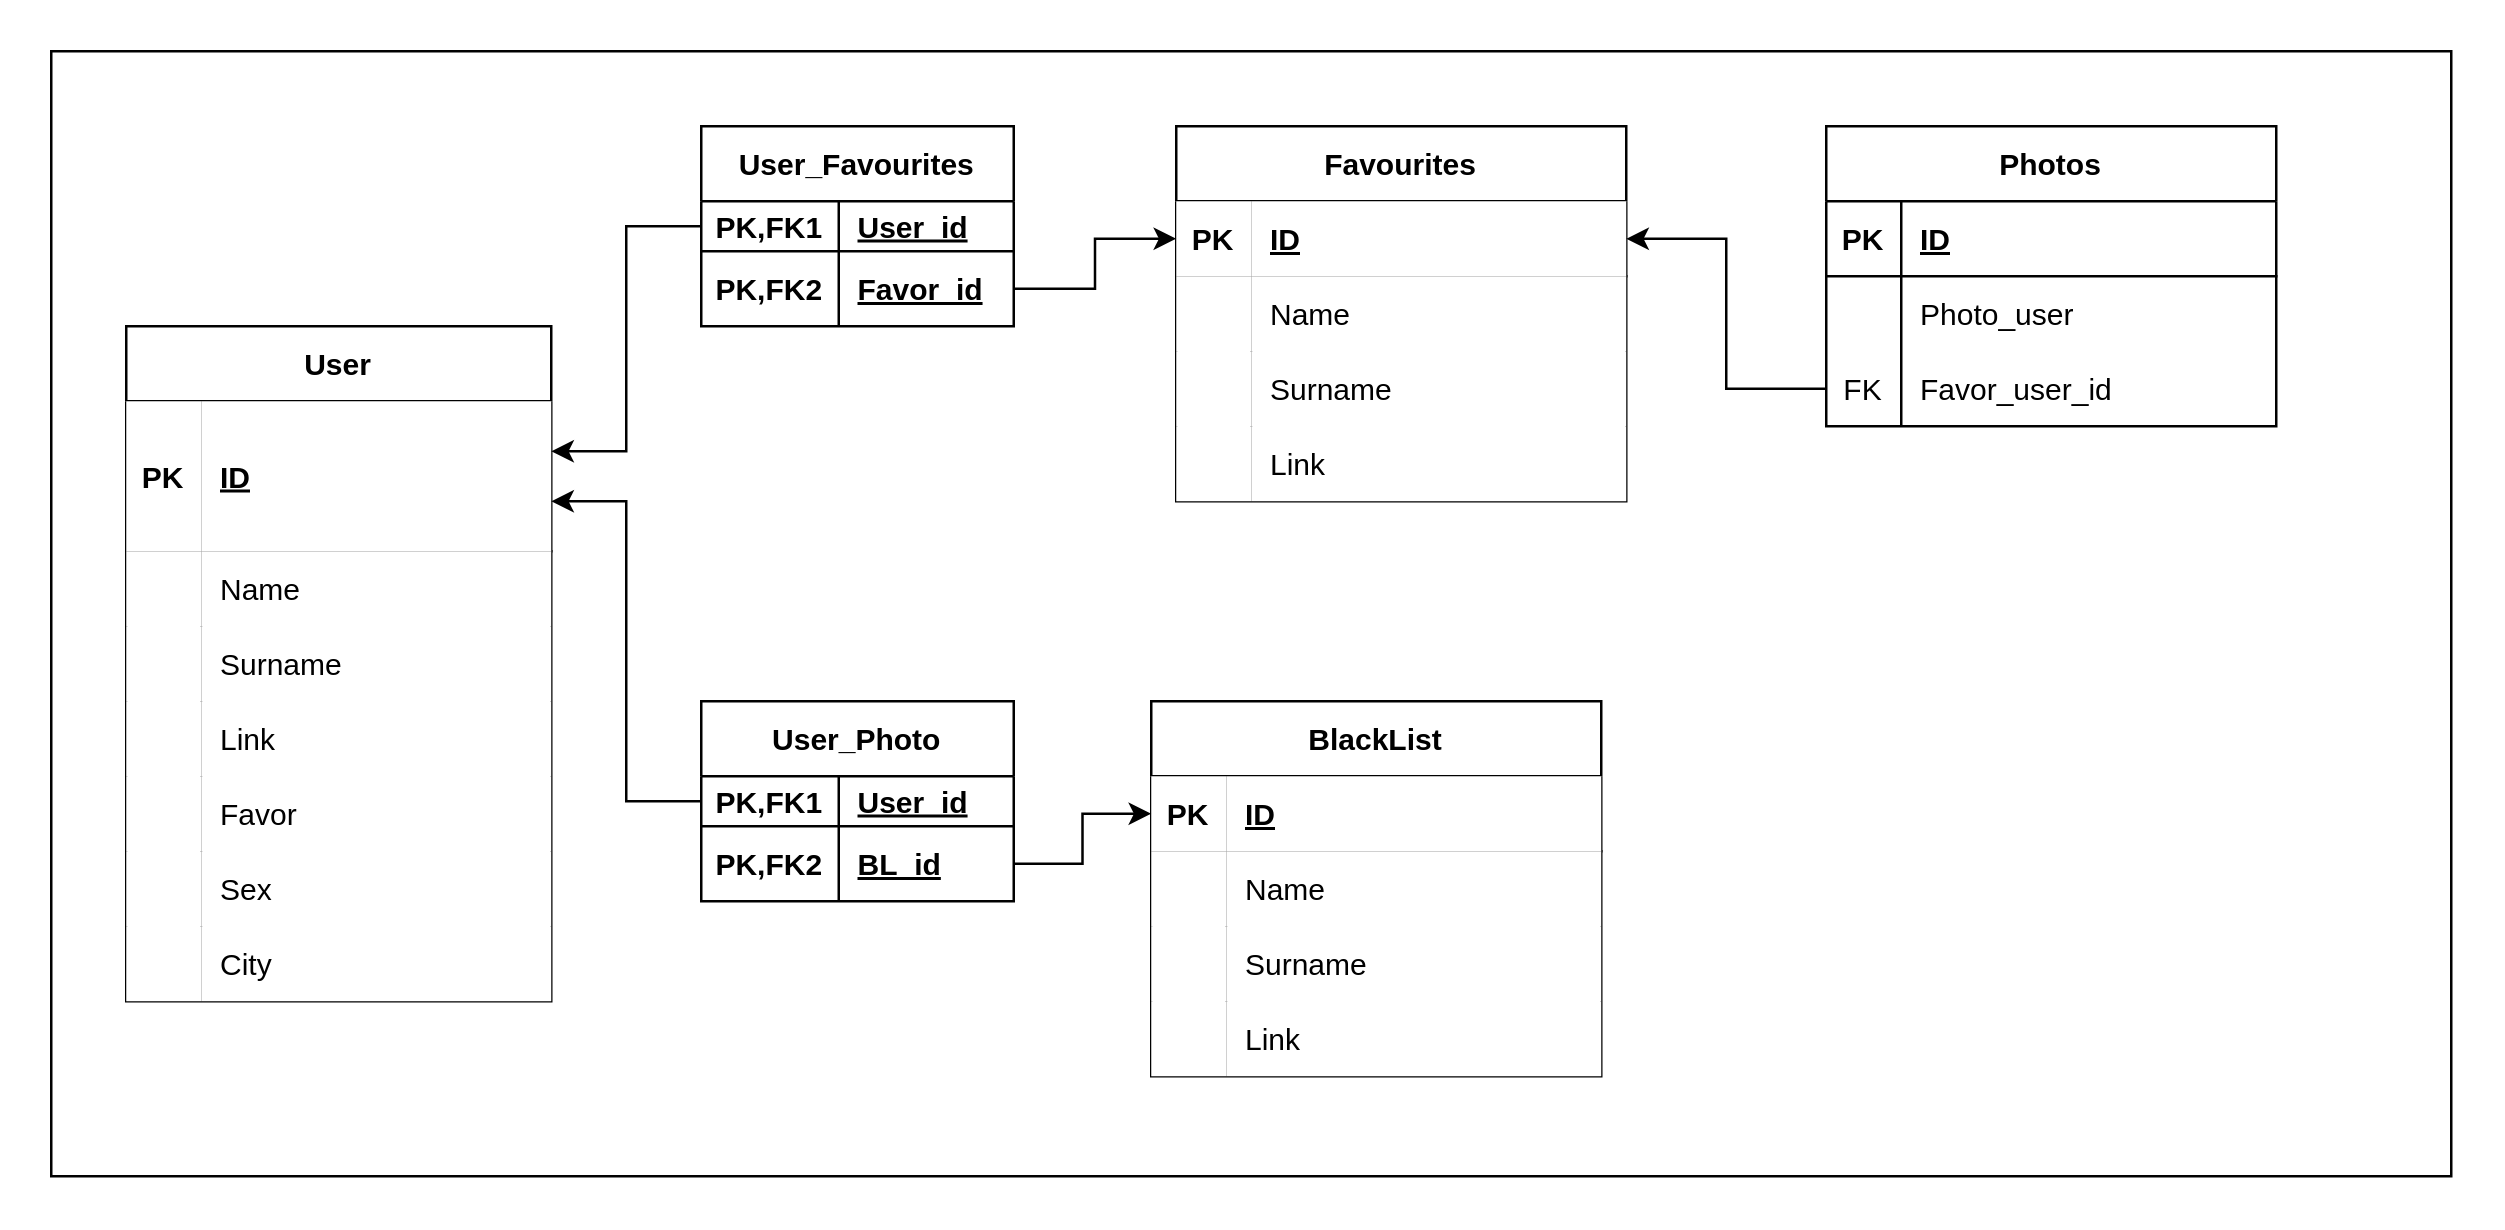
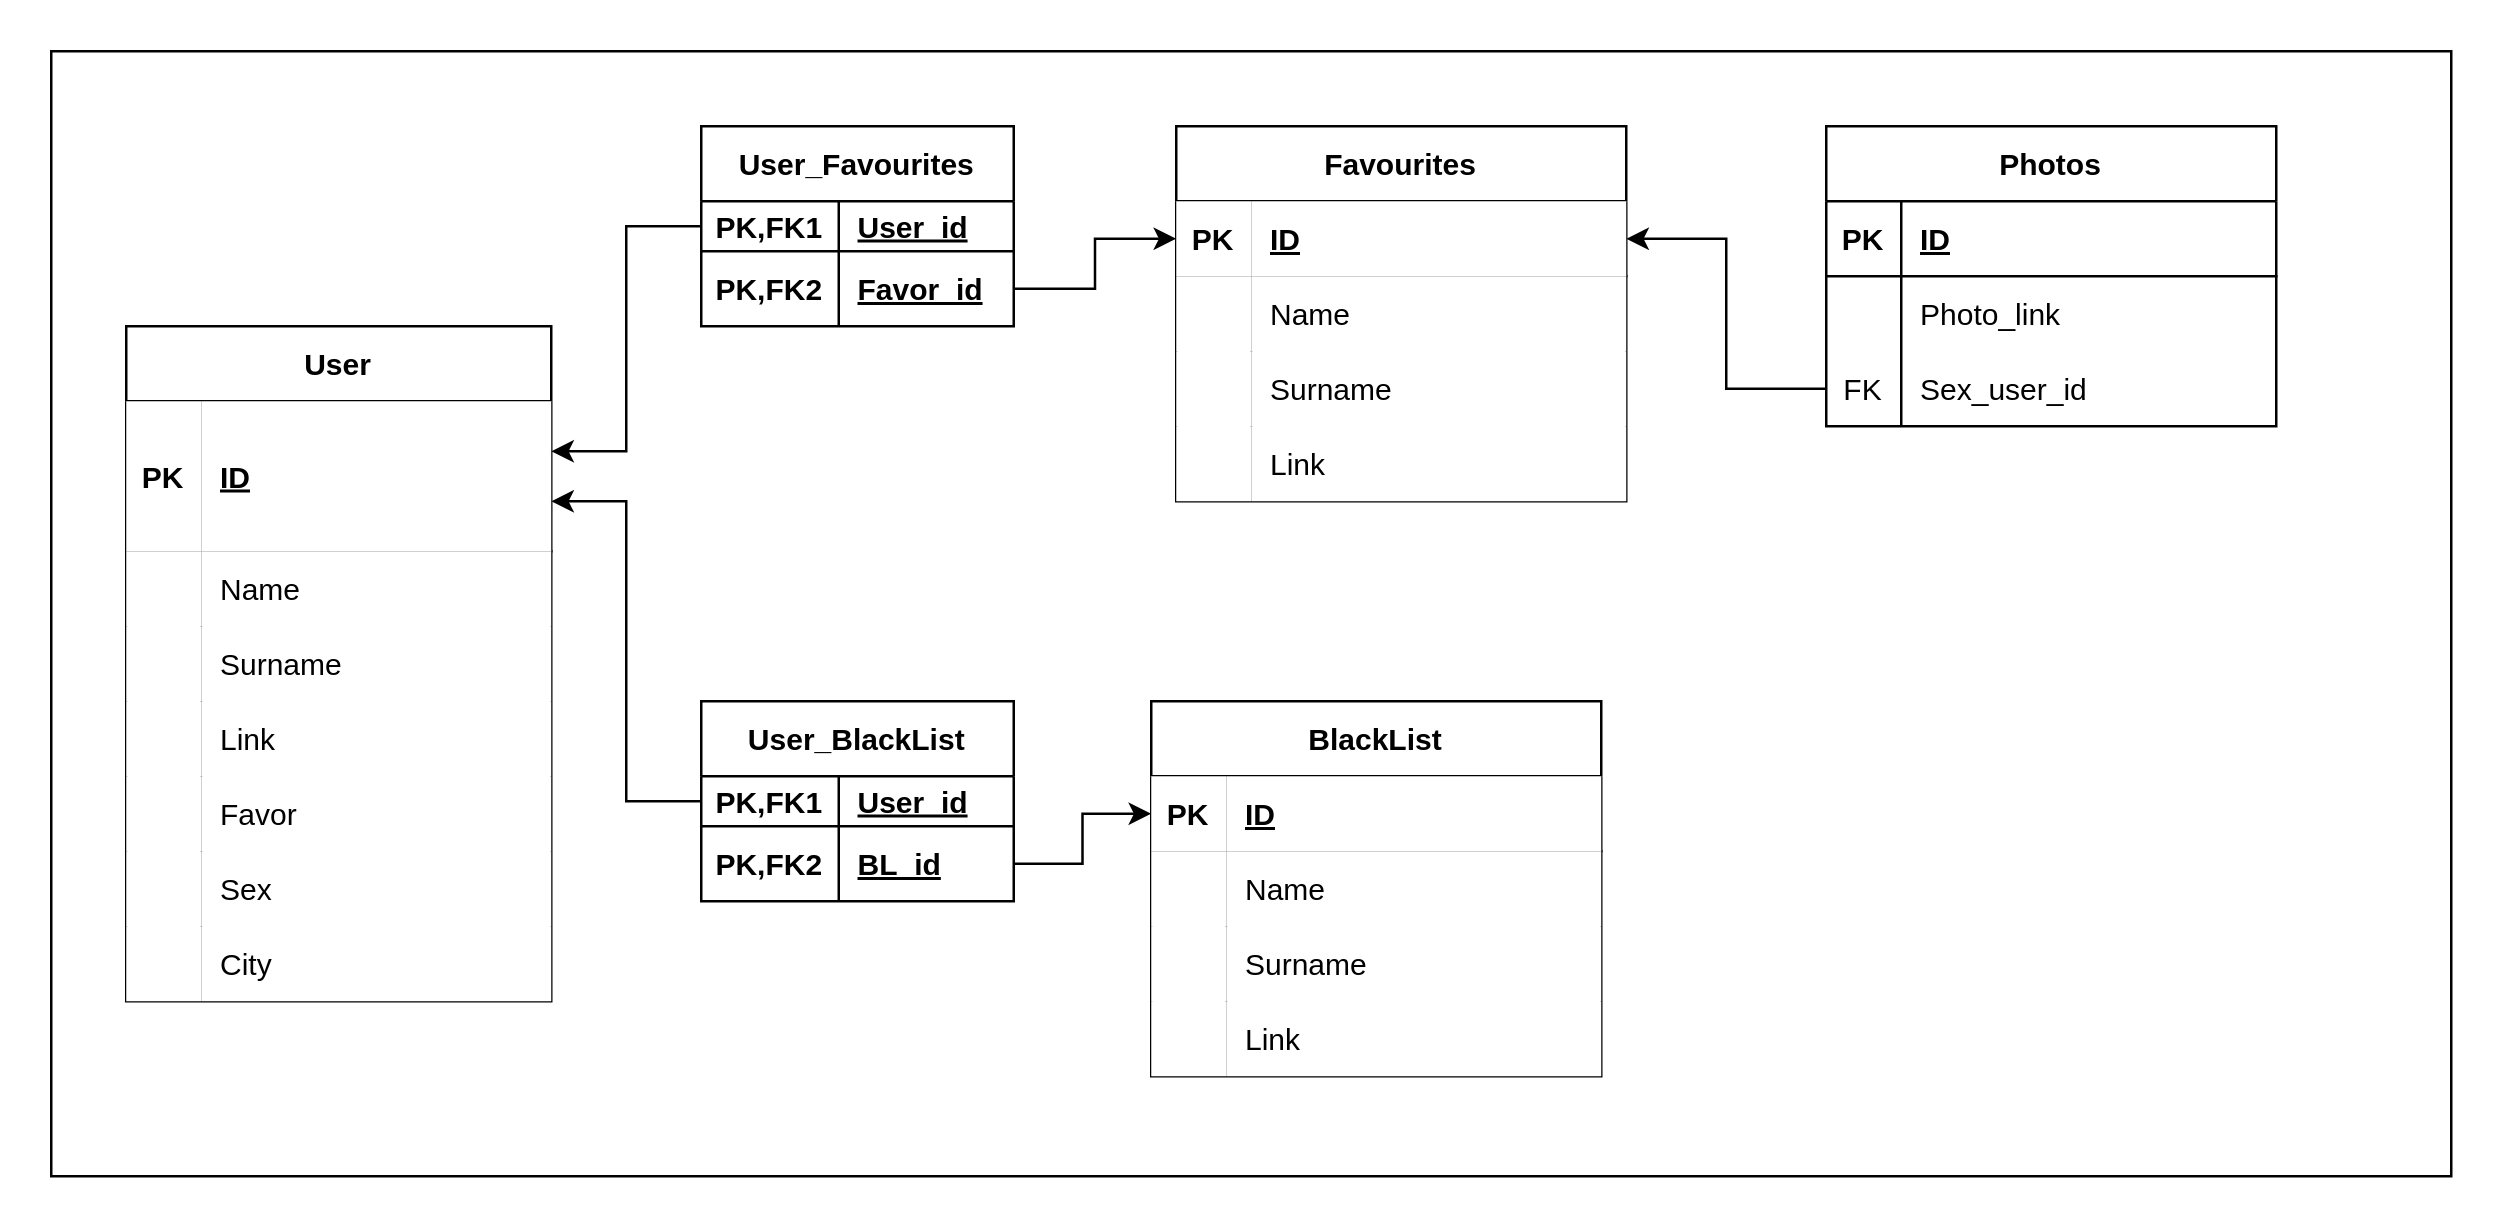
(2004, 315) -> (1996, 315)
(2025, 390) -> (2009, 390)
(856, 740) -> (856, 740)
